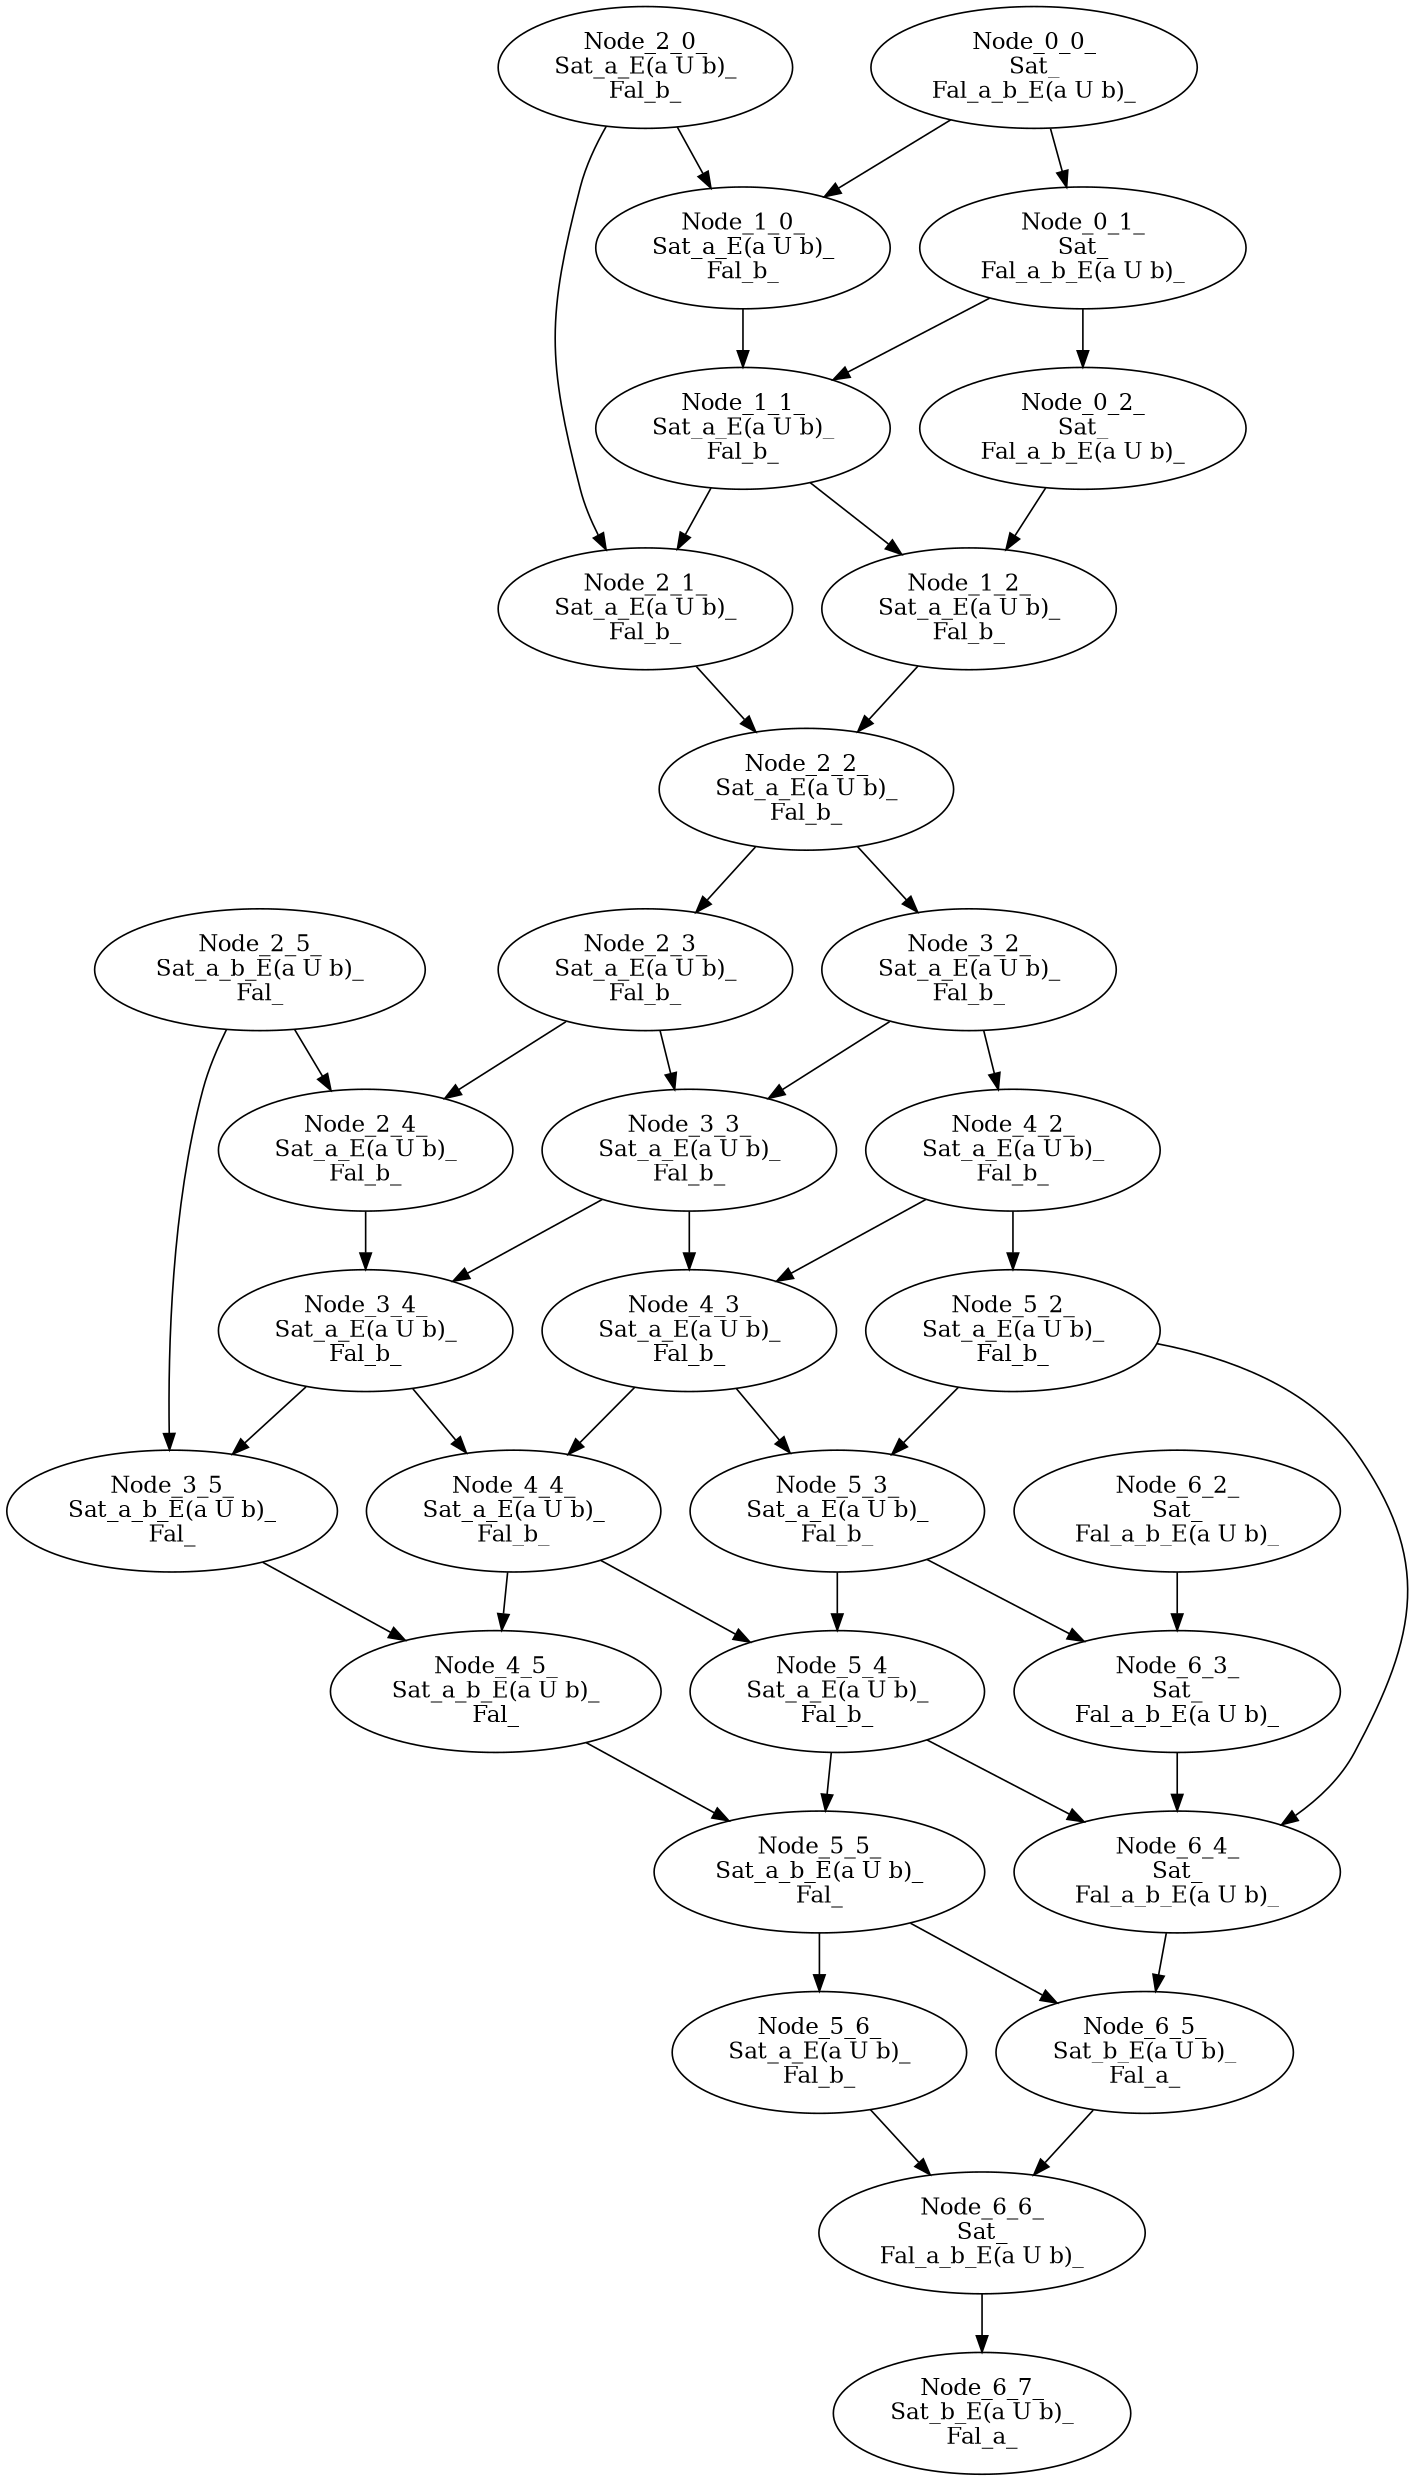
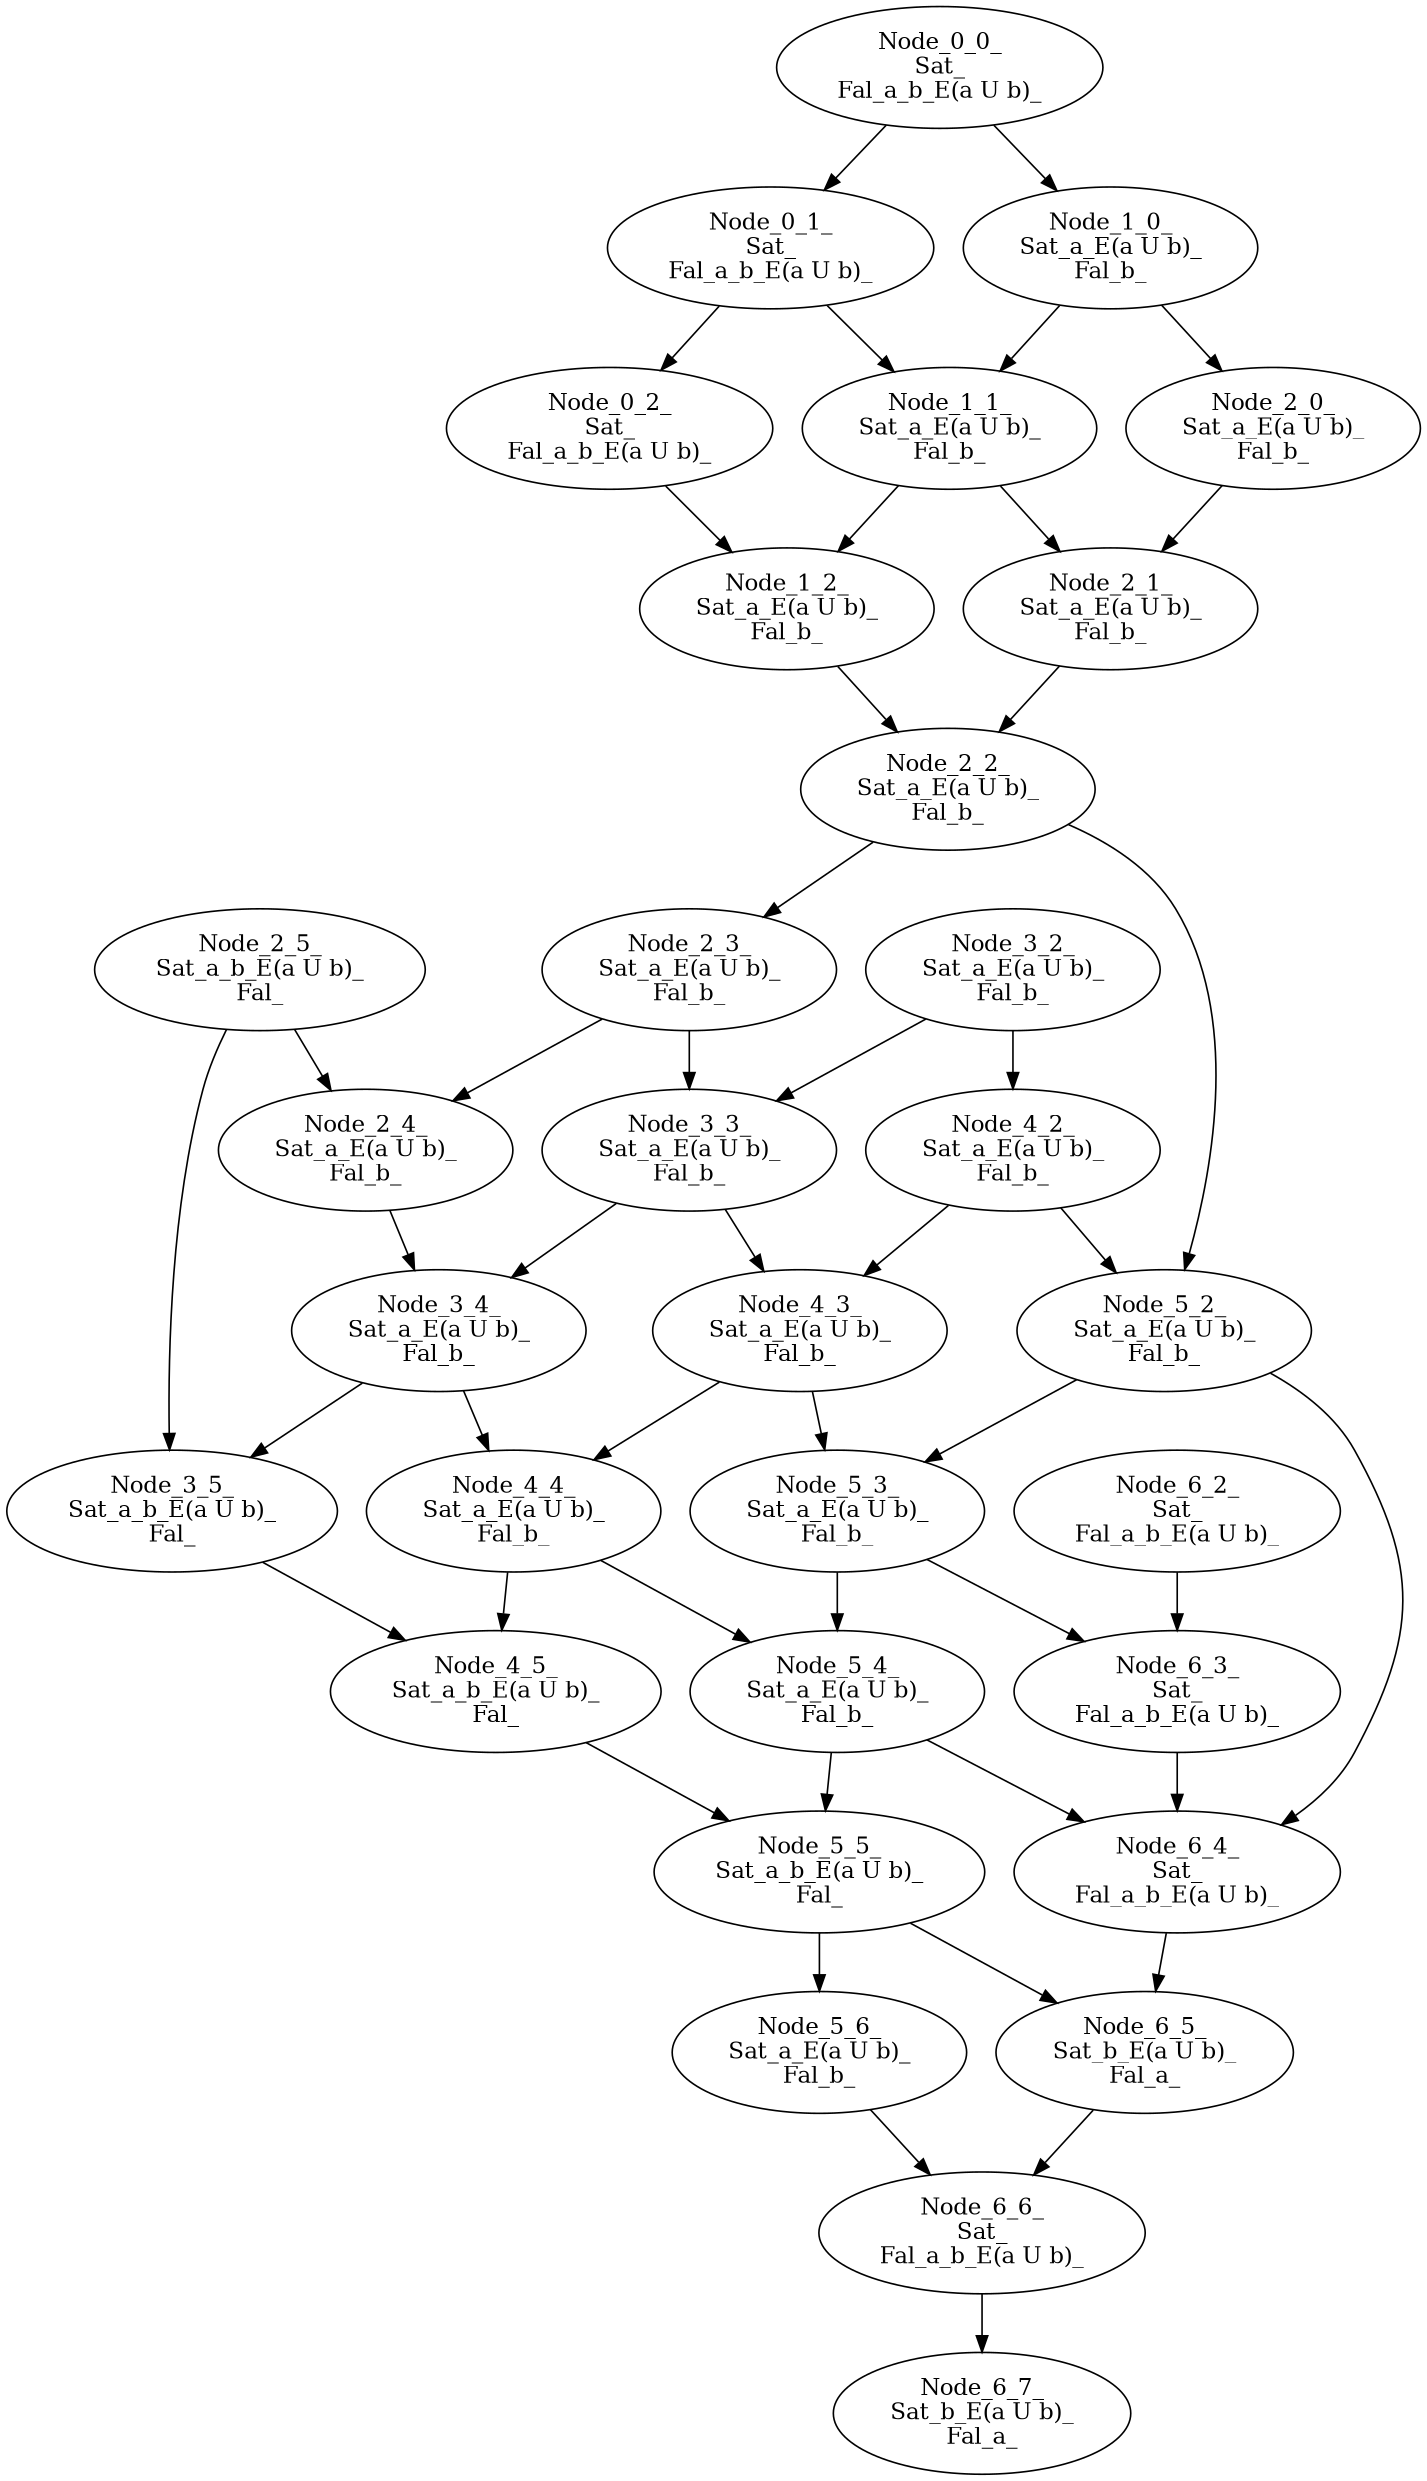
(690, 150) -> (1186, 332)
(882, 873) -> (1210, 1010)
